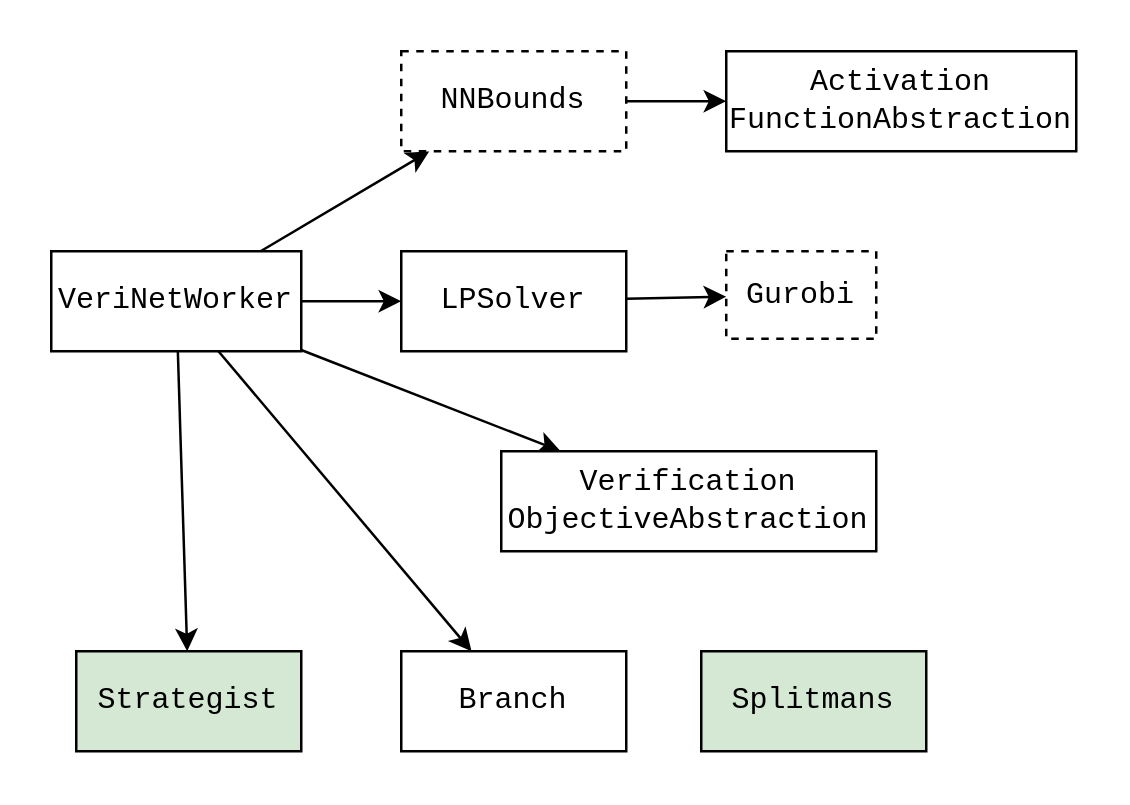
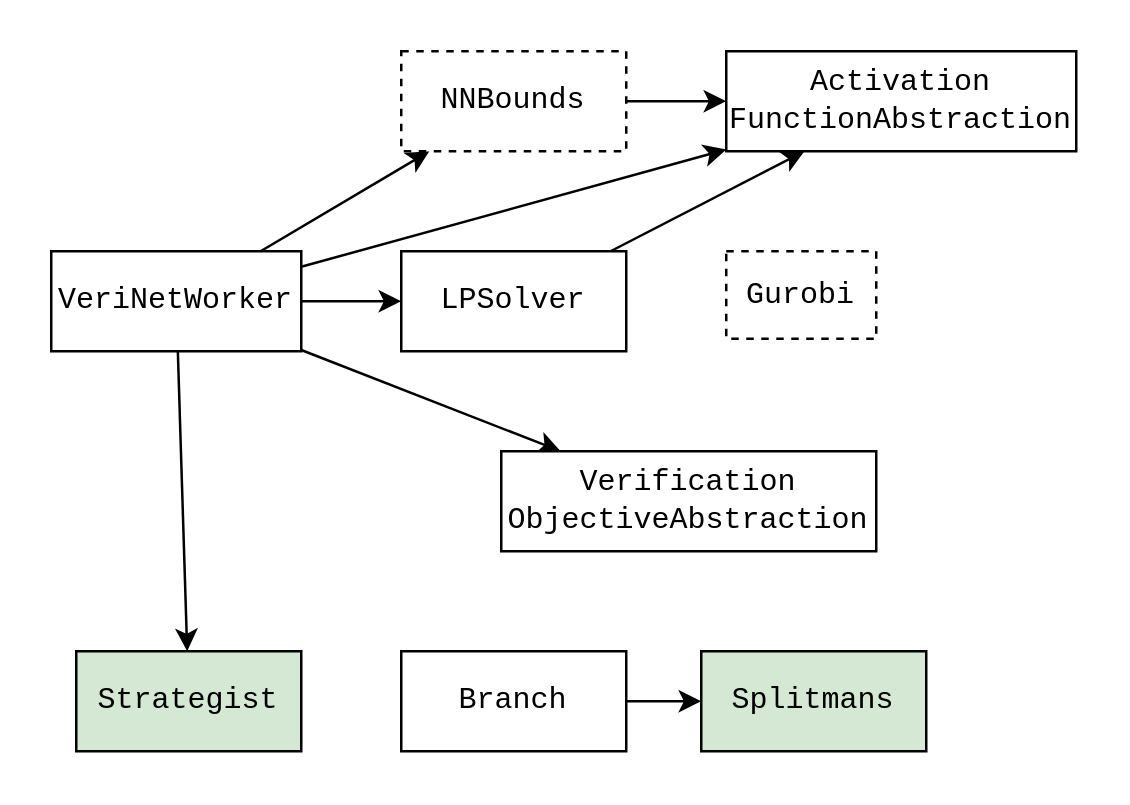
(668, 298) -> (700, 205)
(340, 495) -> (506, 210)
none -> (655, 701)
